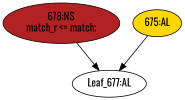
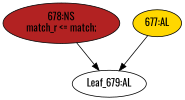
(157, 23) -> (157, 23)
(109, 84) -> (109, 84)
